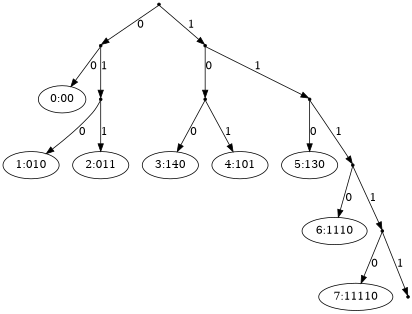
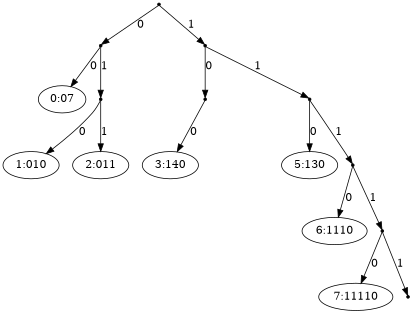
(62, 99) -> (62, 99)
(240, 165) -> none
